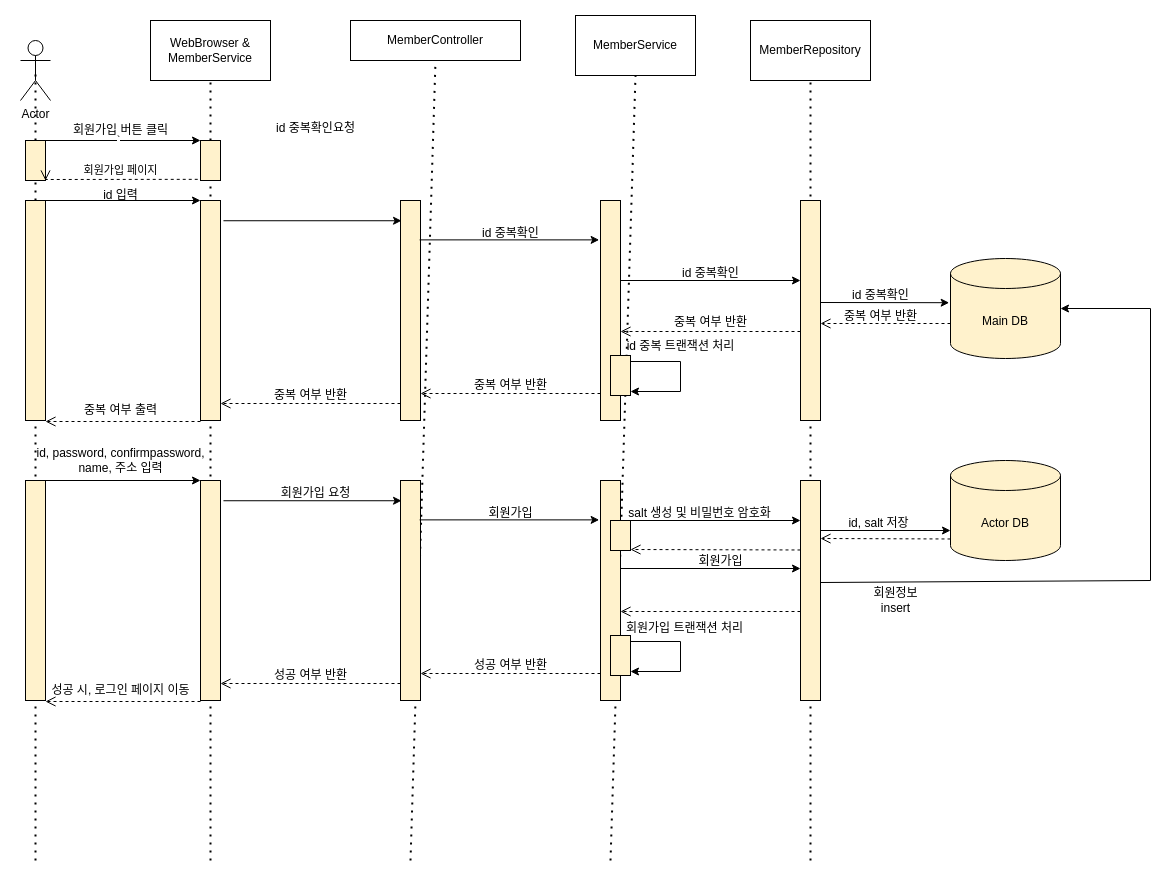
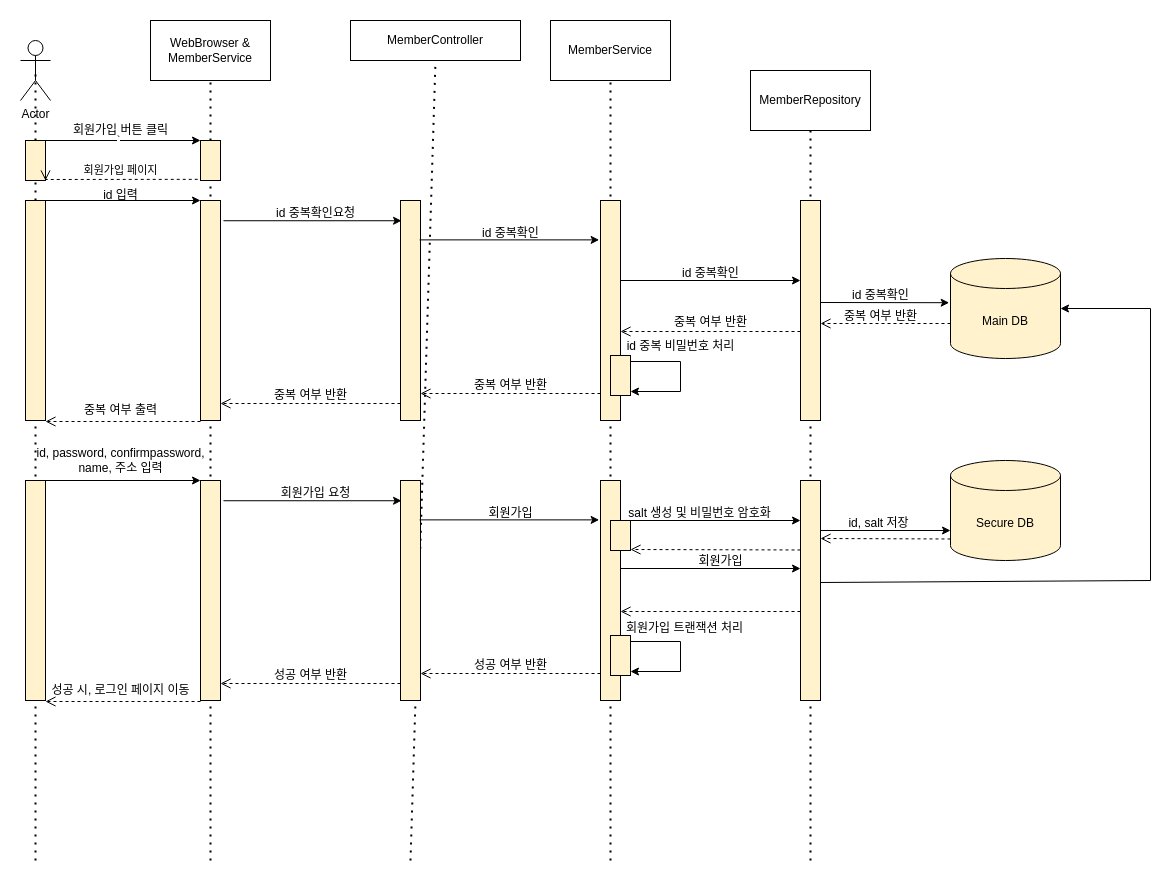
(636, 46) -> (611, 51)
(811, 51) -> (811, 101)
(316, 129) -> (316, 214)
(681, 347) -> (681, 347)
(1006, 524) -> (1006, 524)
(896, 601) -> none
